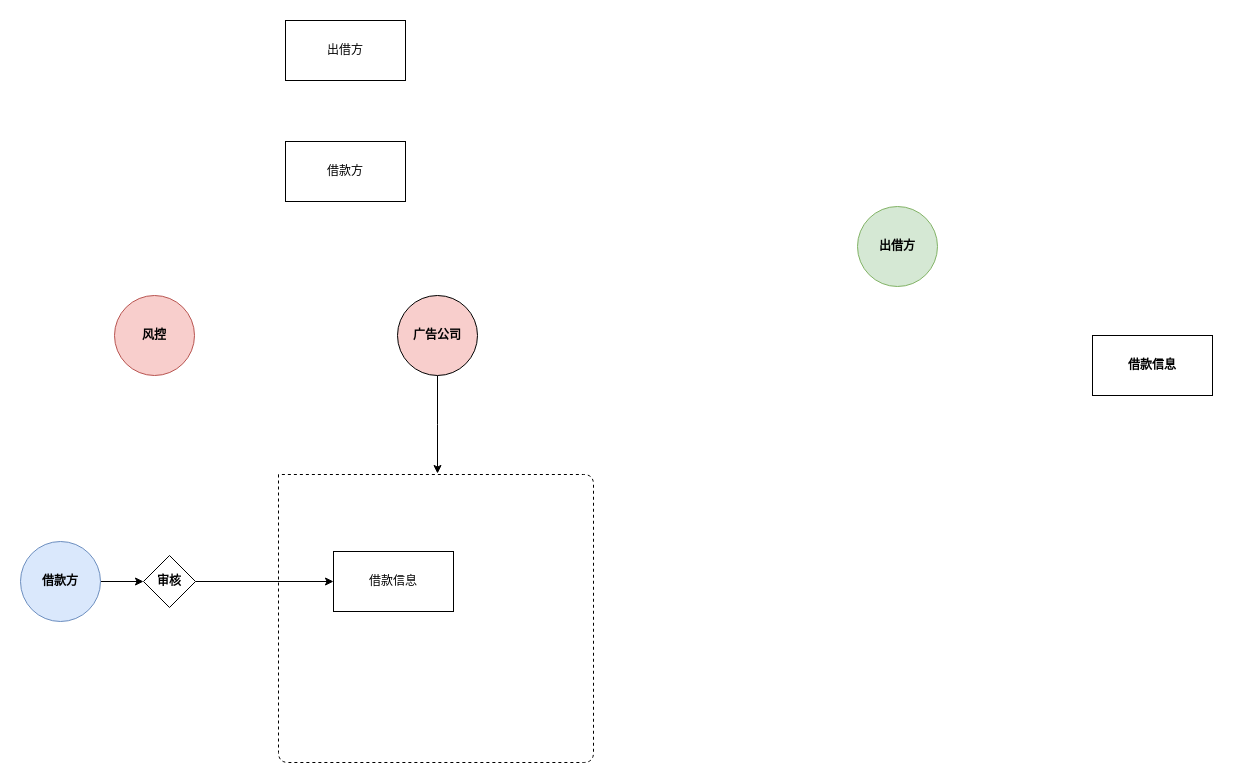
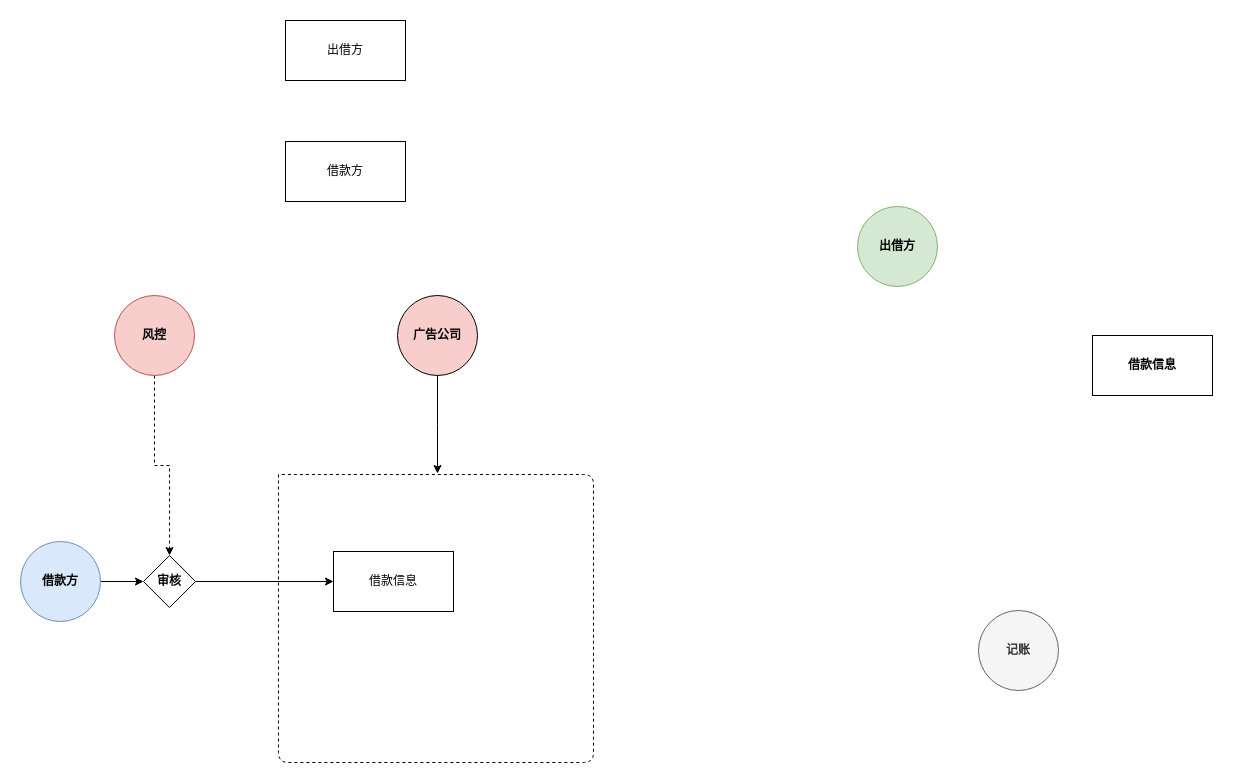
none -> (159, 466)
none -> (1019, 651)
